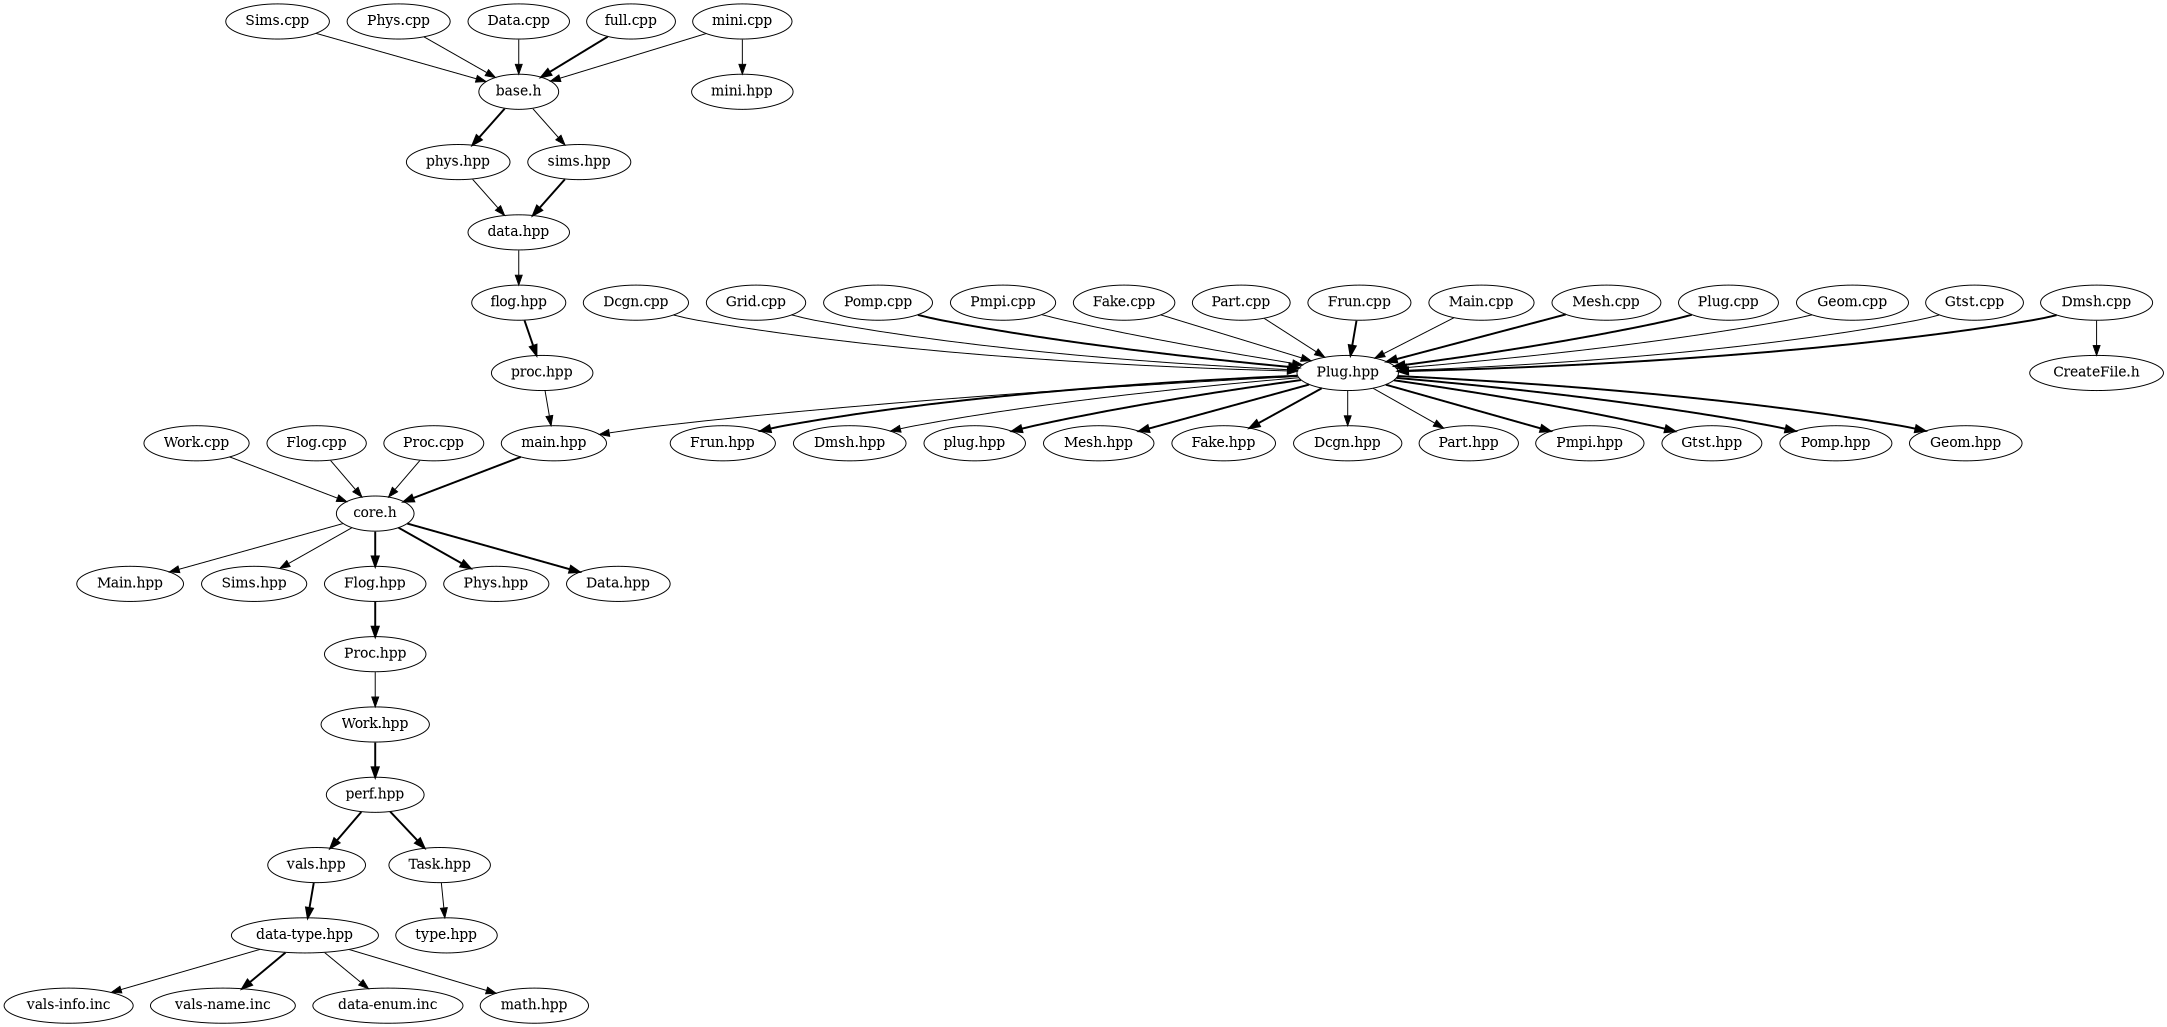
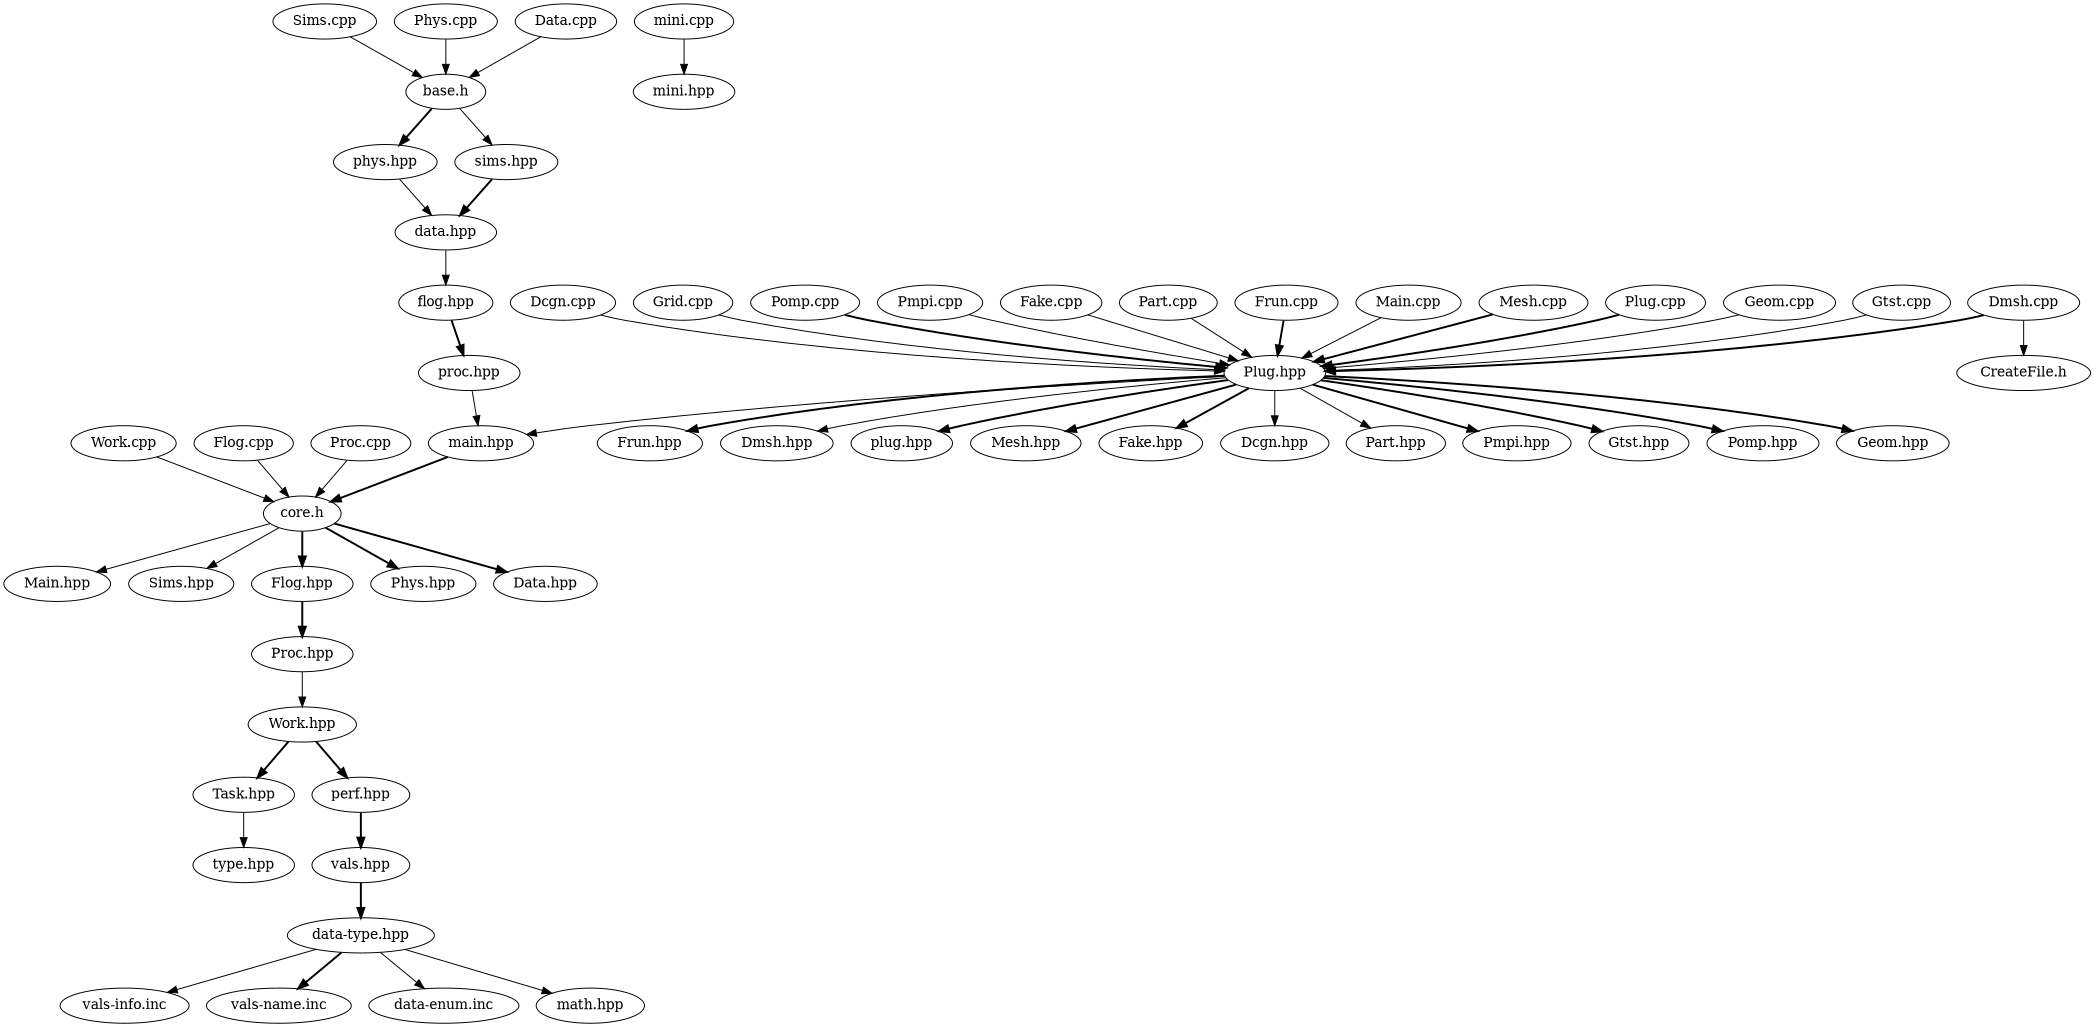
(631, 21) -> none
(633, 56) -> none
(404, 826) -> (276, 756)
